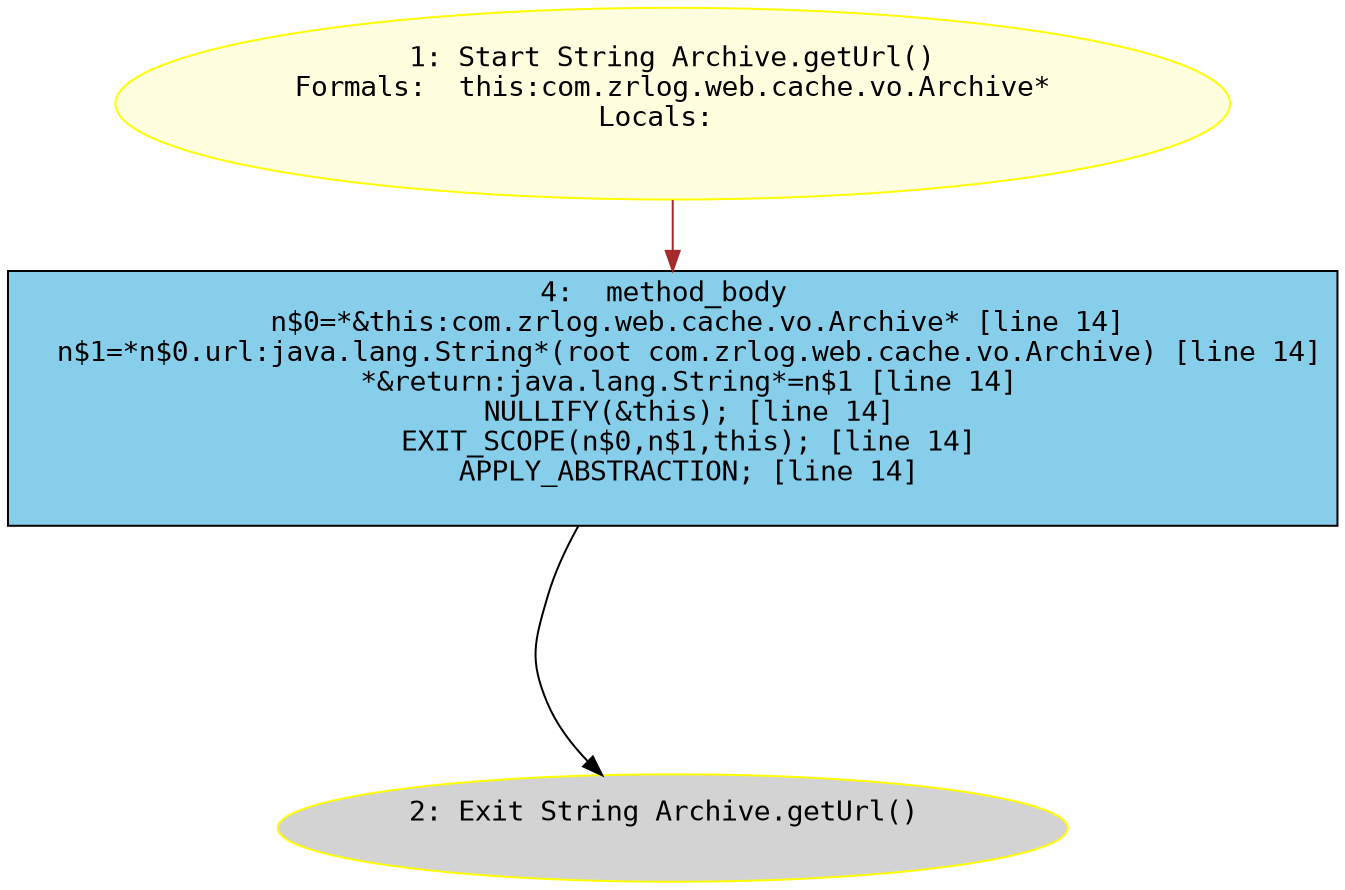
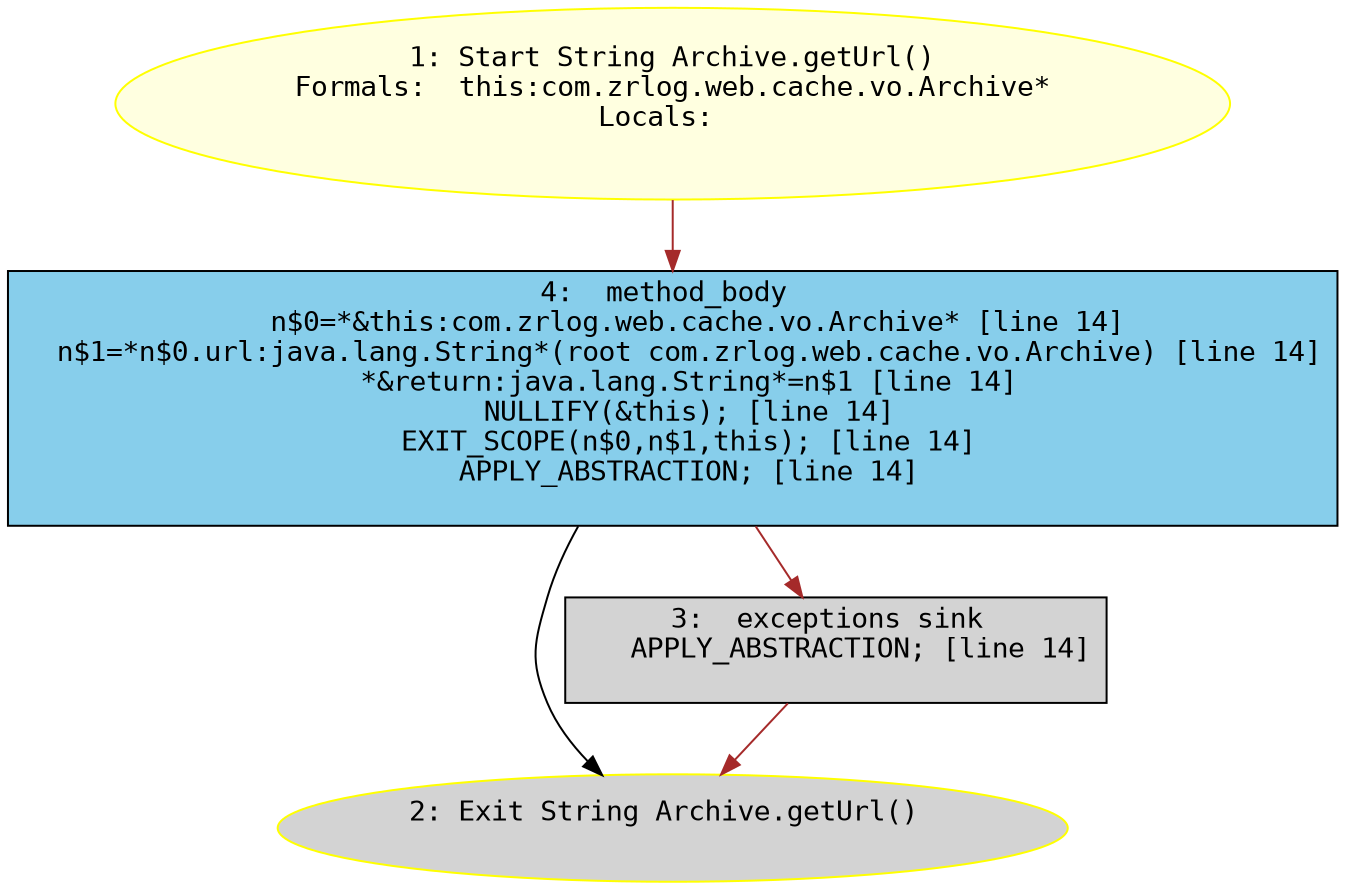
none -> (836, 650)
